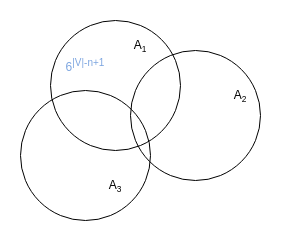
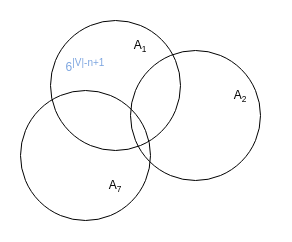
(116, 186) -> (116, 186)
